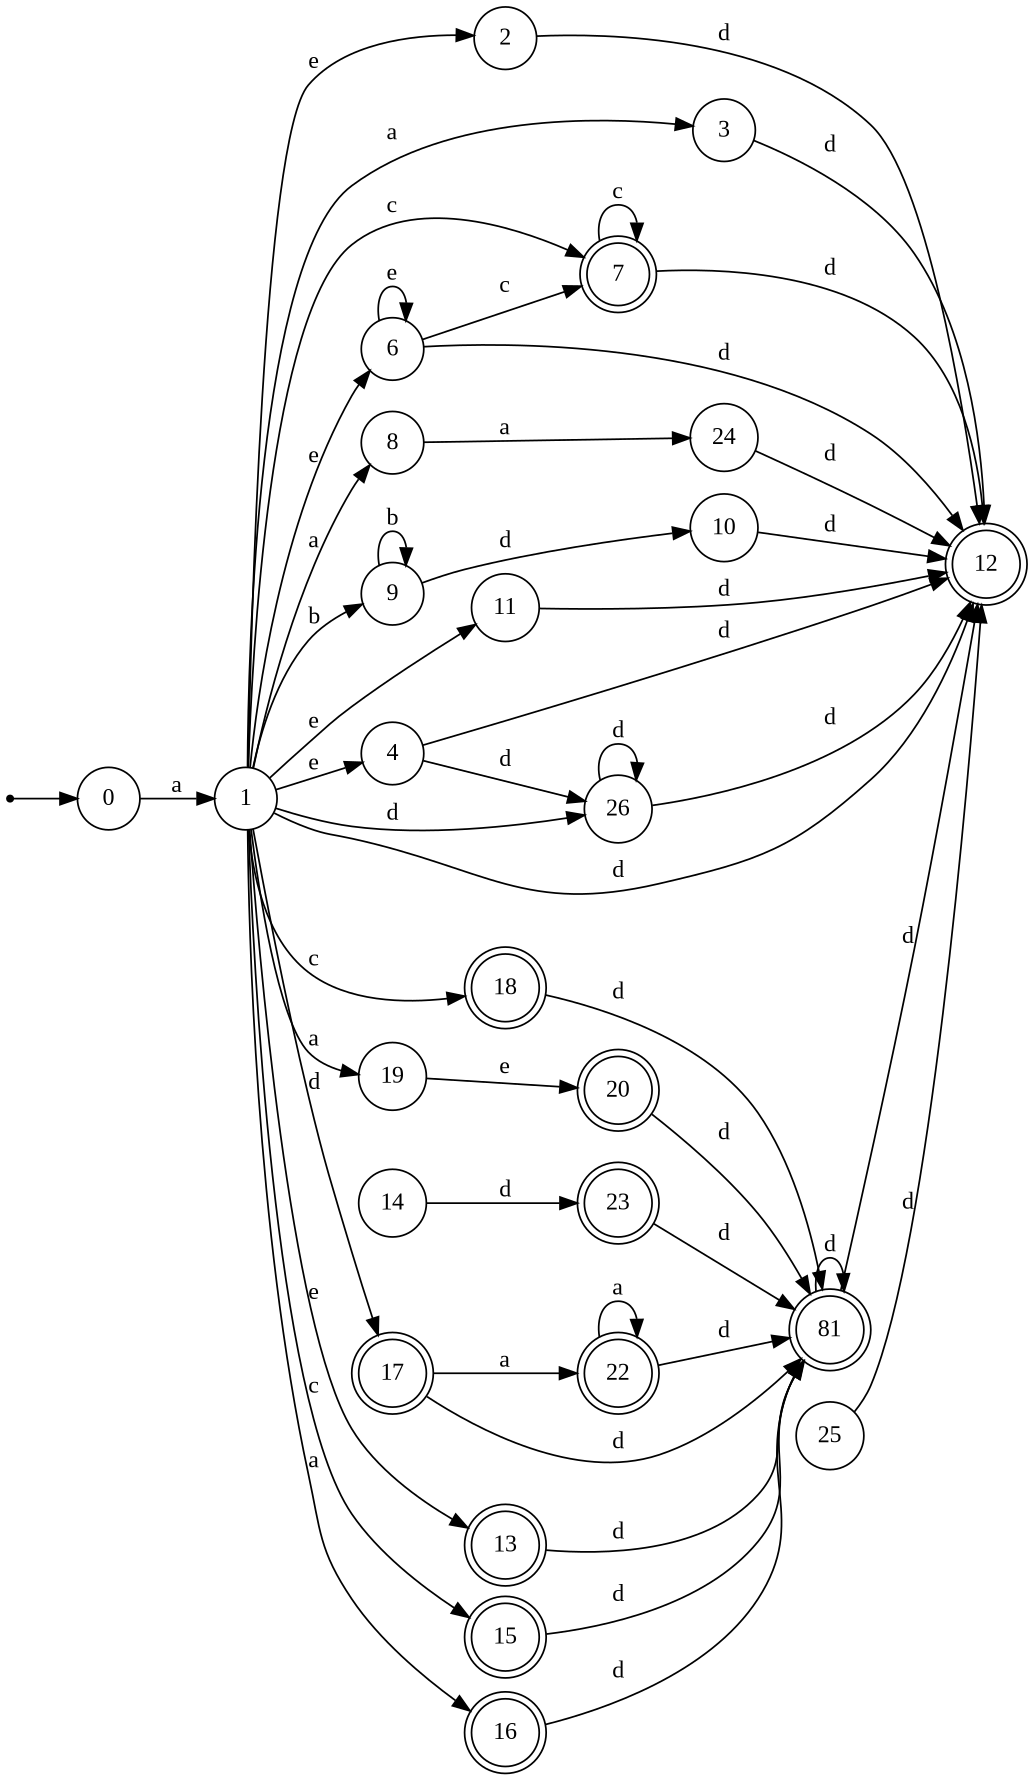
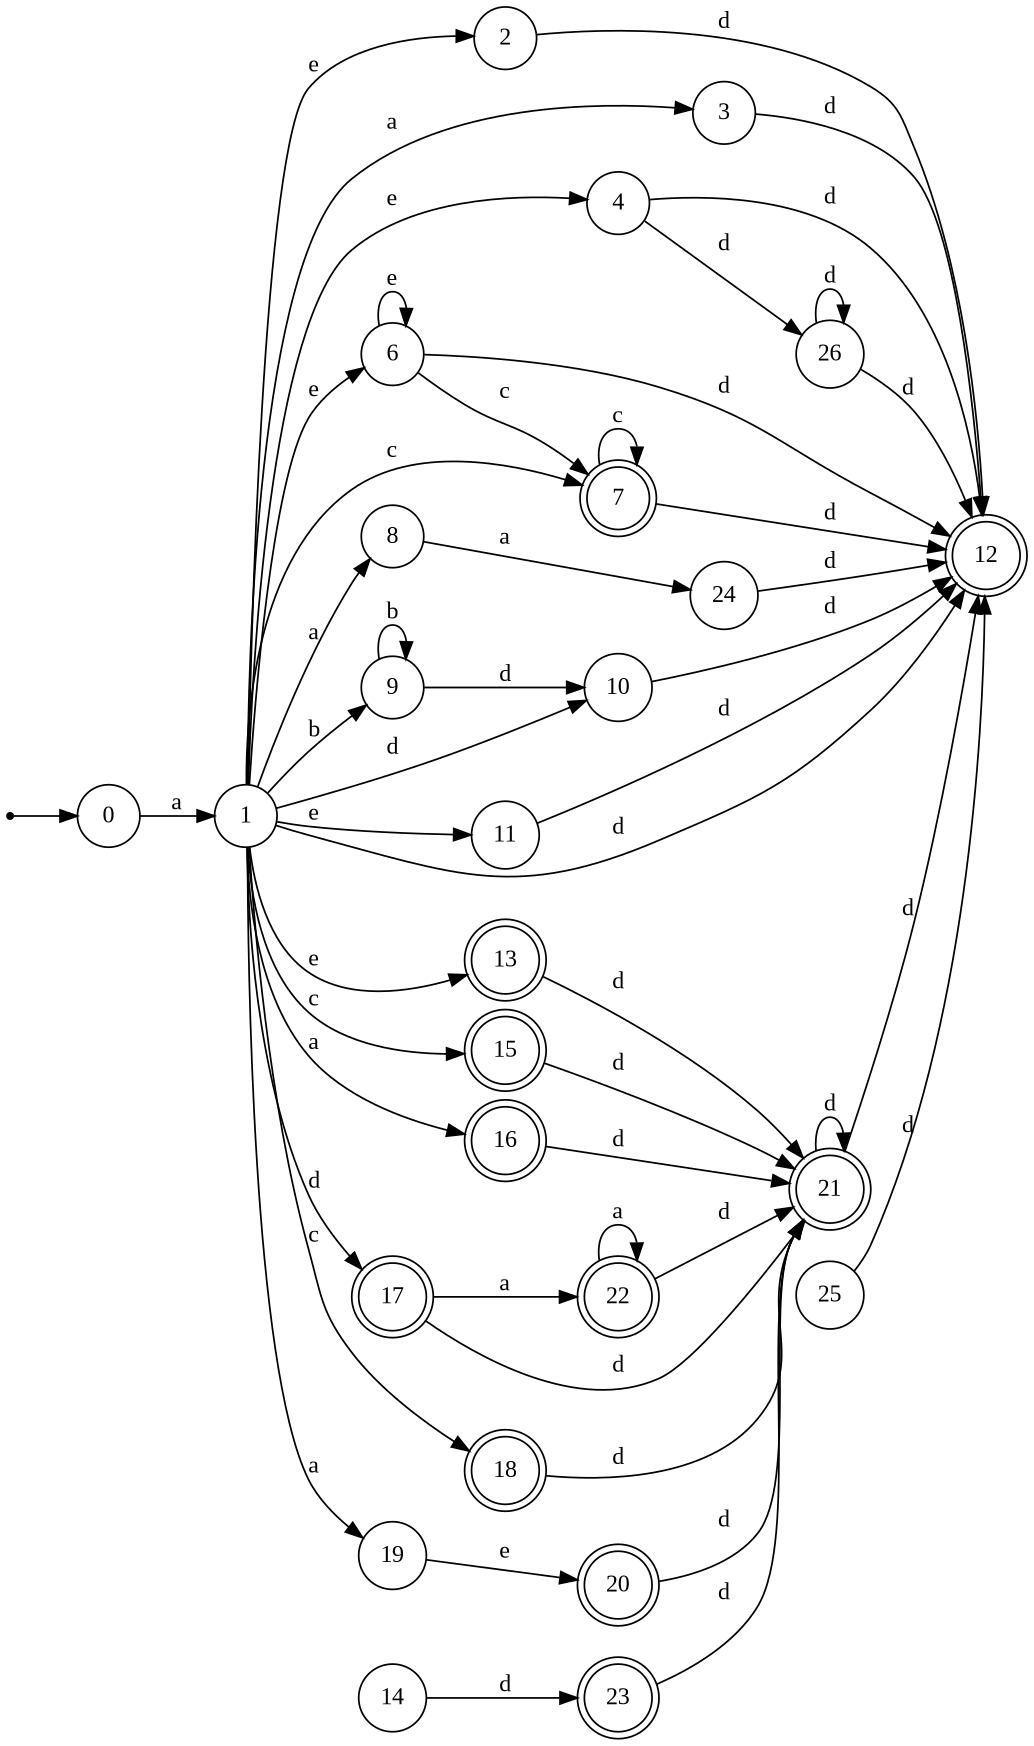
(421, 830) -> (425, 763)
(830, 1330) -> (830, 1189)
